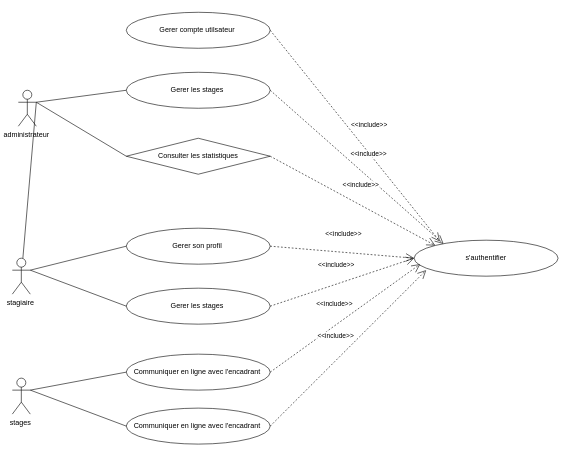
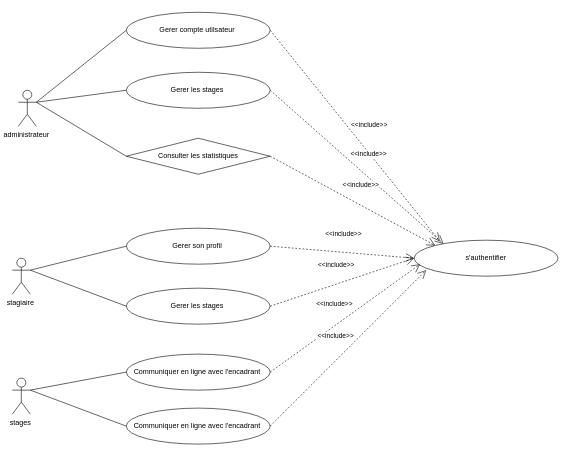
(29, 181) -> (82, 65)
